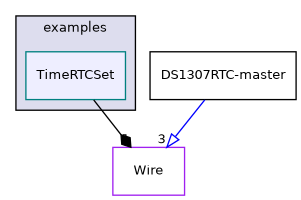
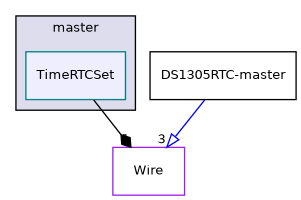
(76, 29) -> (76, 29)
(223, 76) -> (223, 76)
